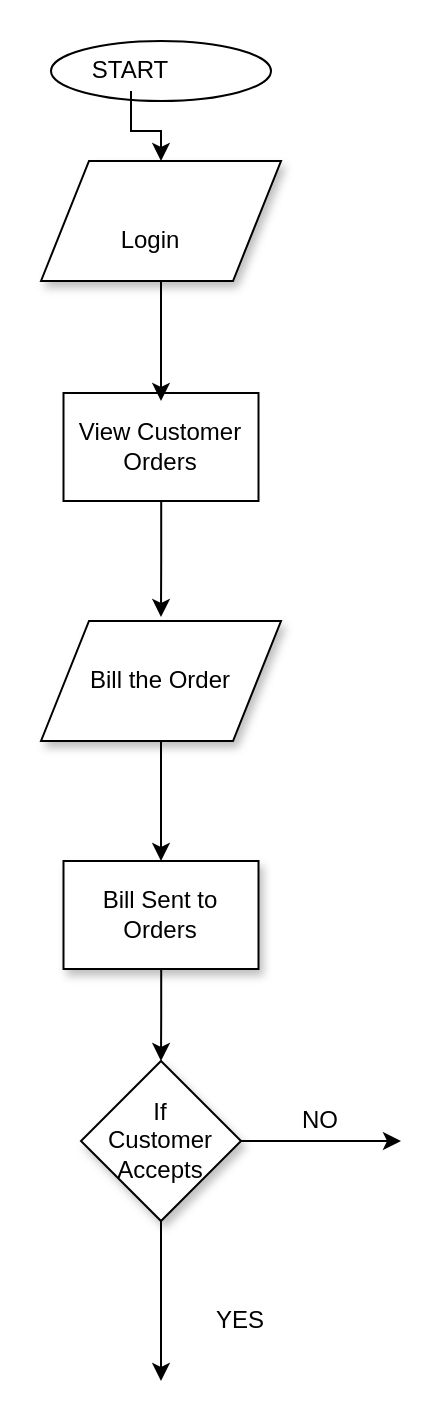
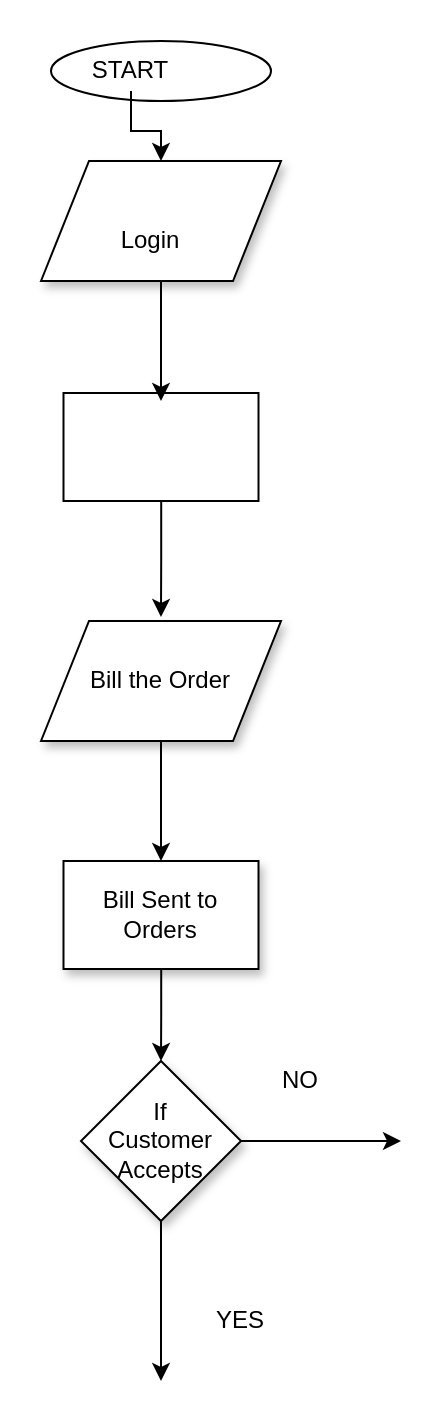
(161, 447) -> none
(321, 1121) -> (301, 1081)
